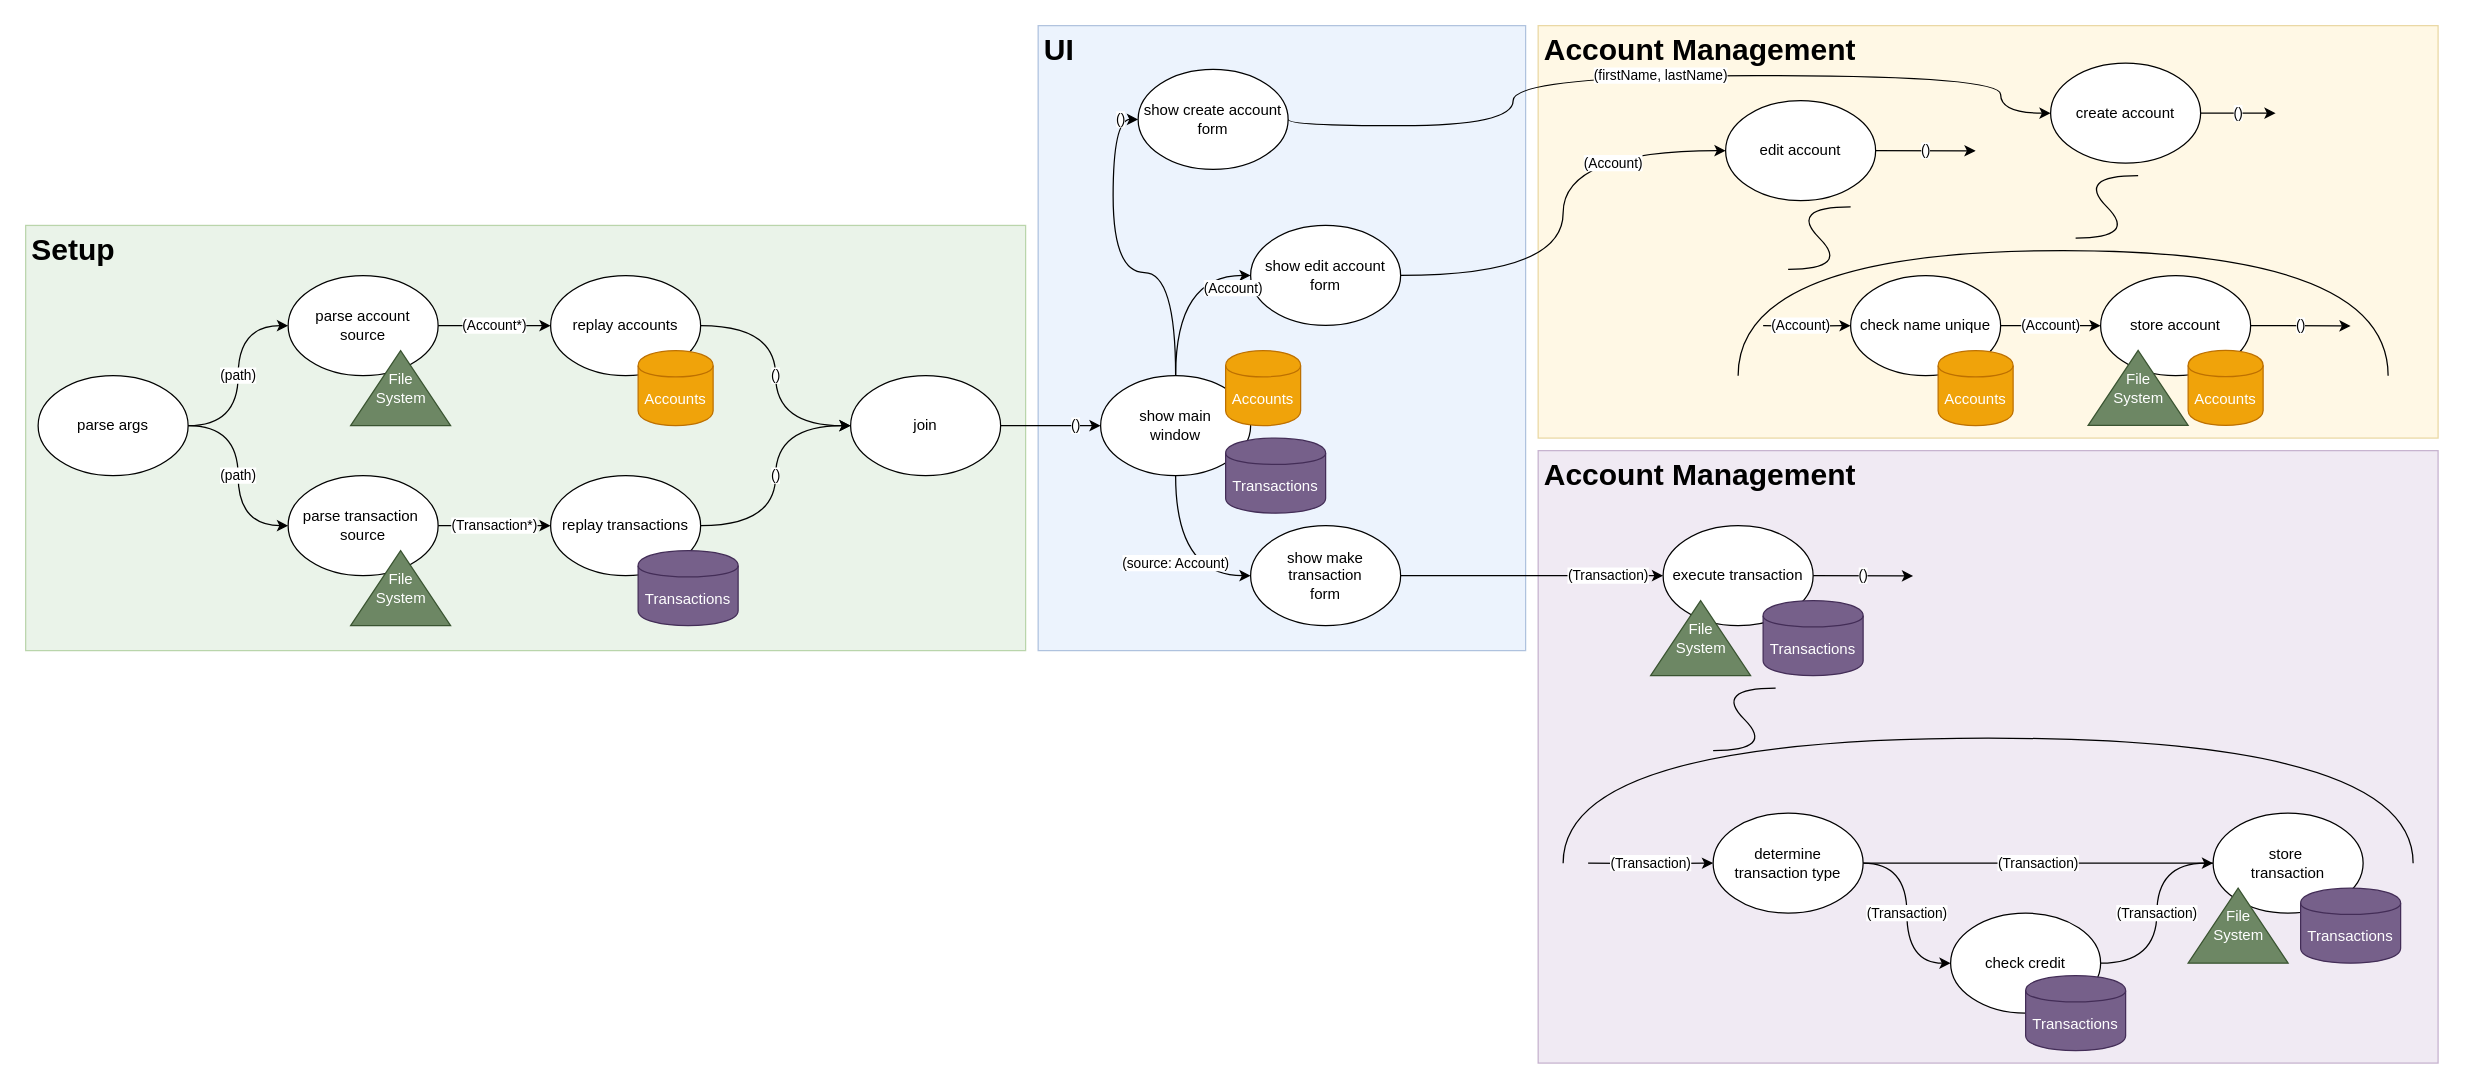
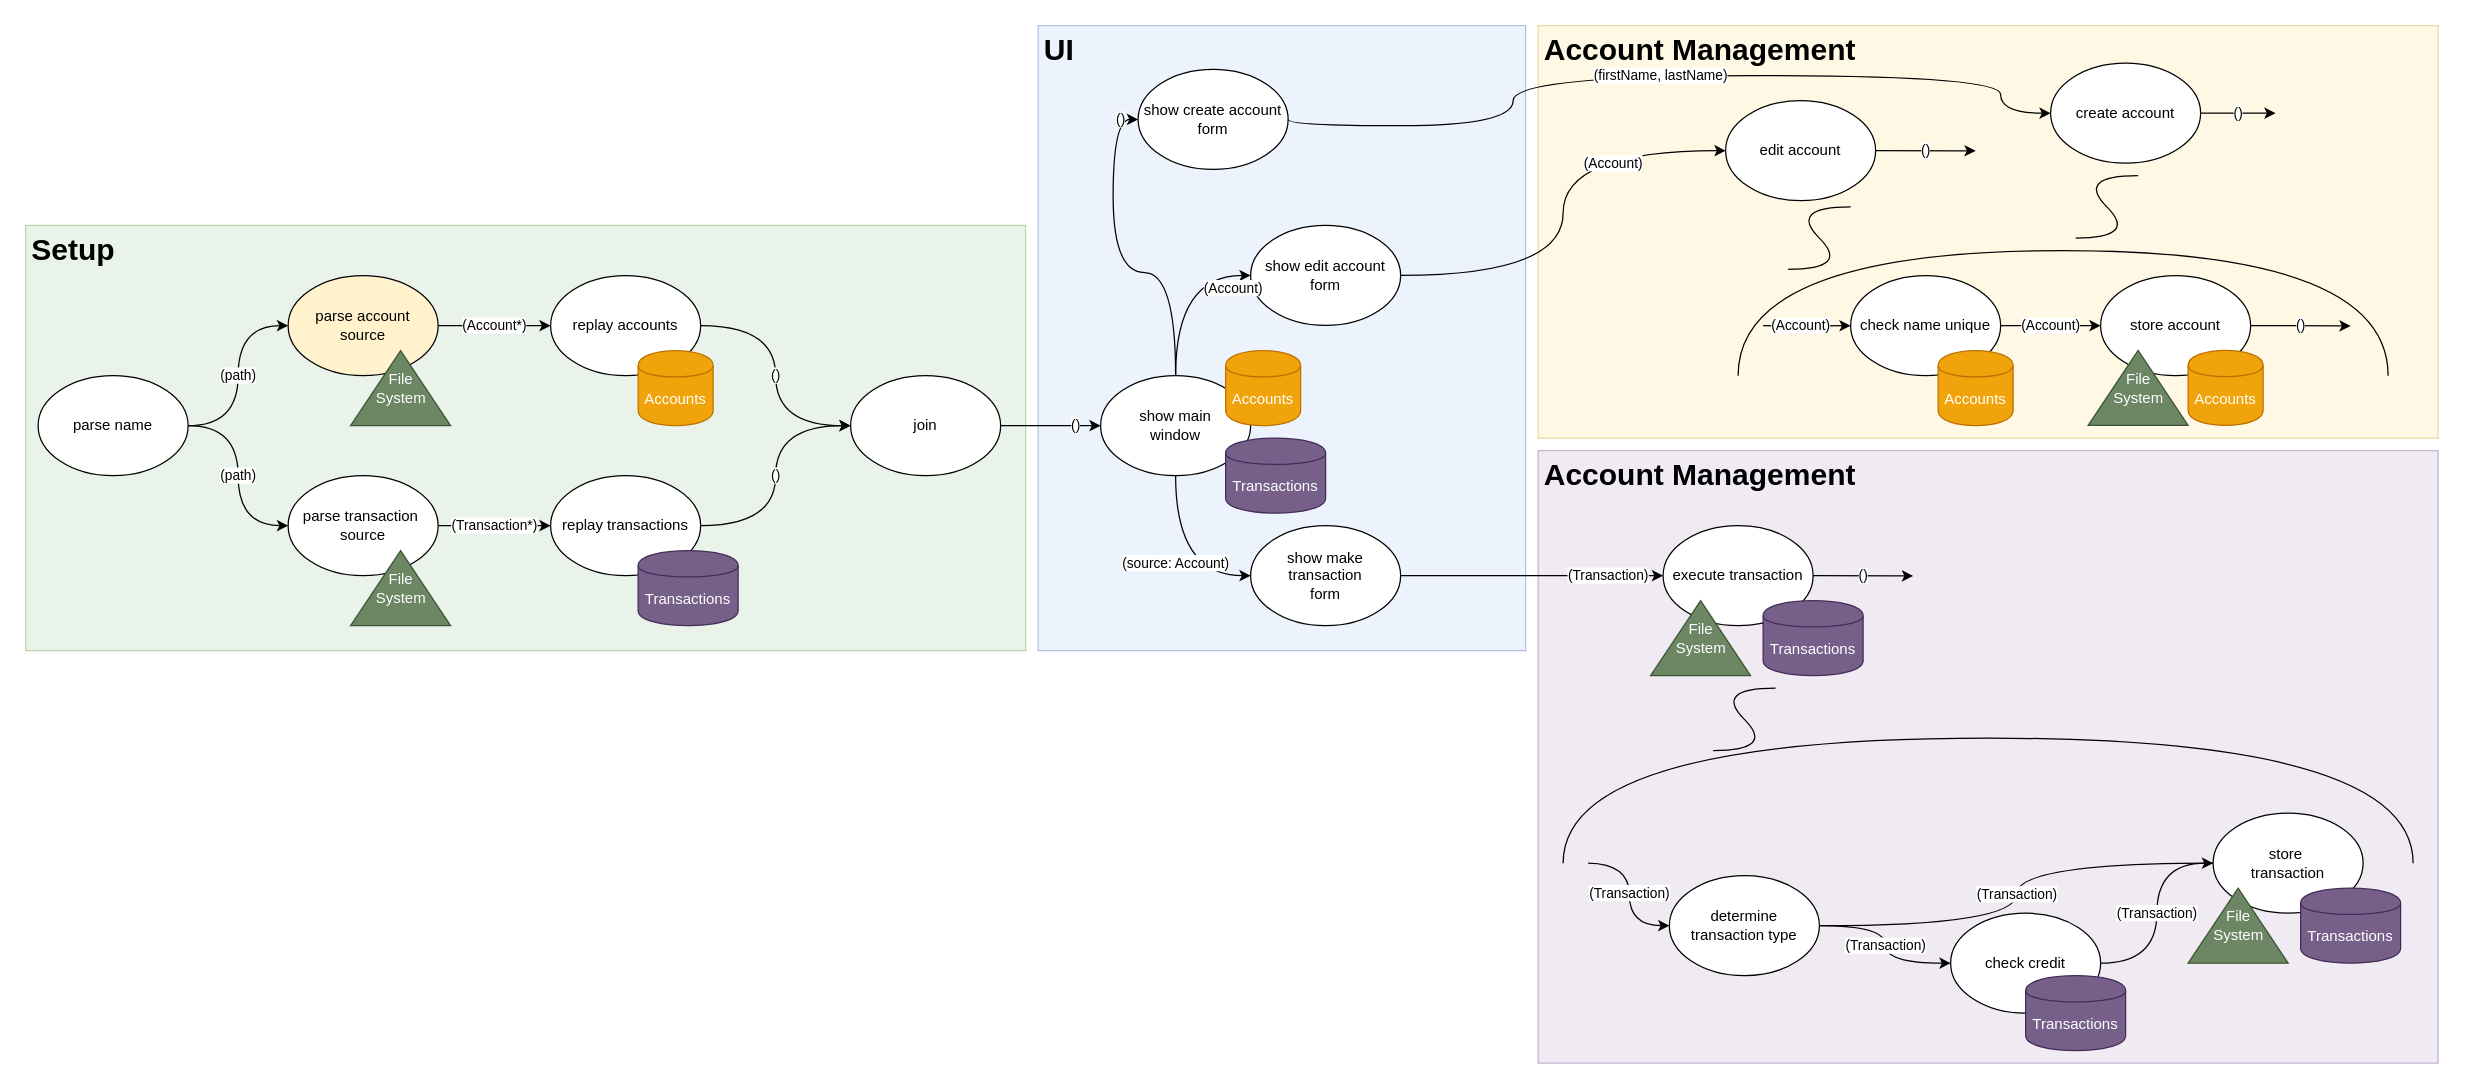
(363, 326) -> (363, 326)
(113, 426) -> (113, 426)
(1788, 863) -> (1744, 926)
